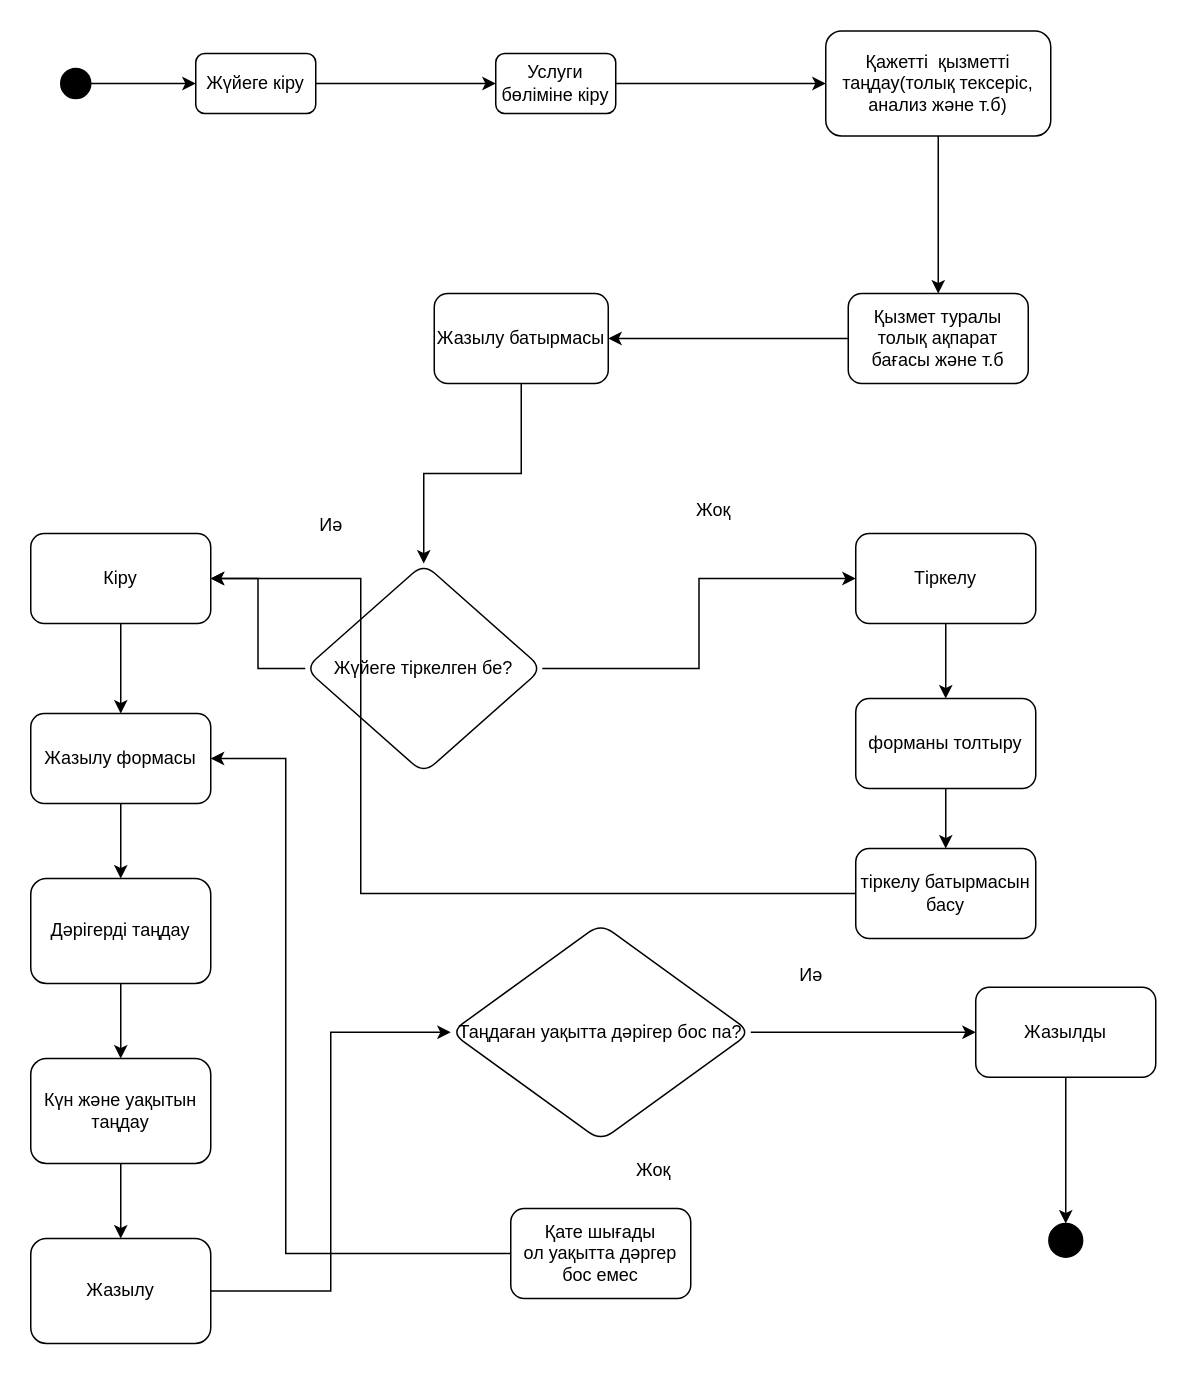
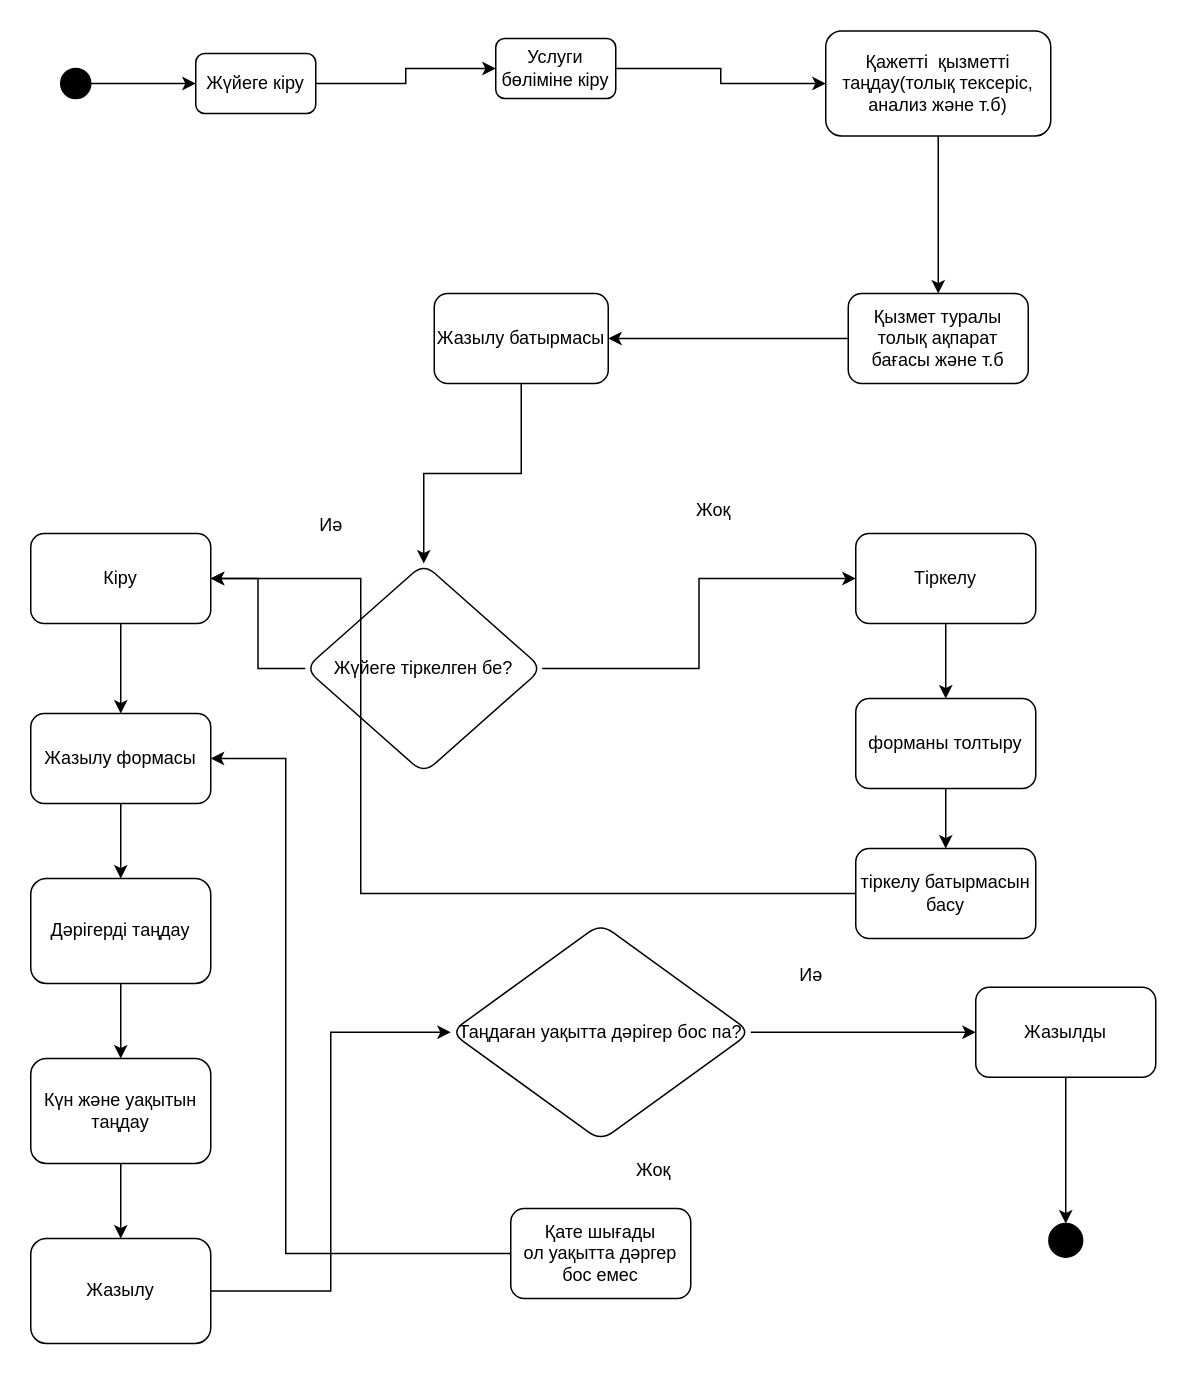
(556, 83) -> (556, 68)
